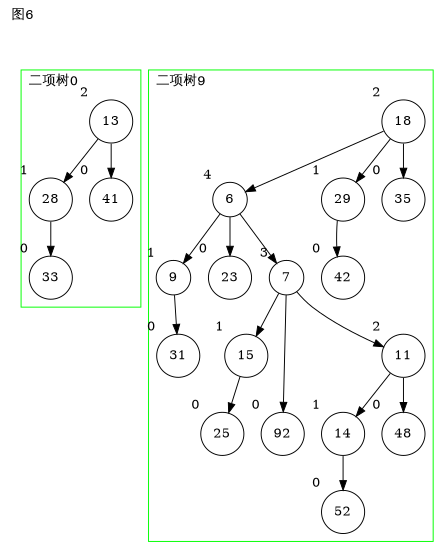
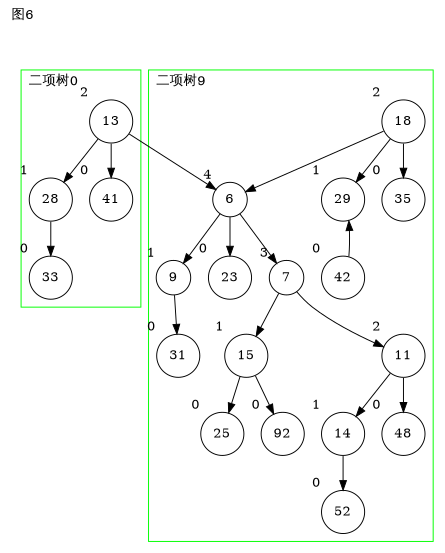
none -> (168, 159)
(337, 234) -> (350, 244)
(285, 349) -> (262, 391)
